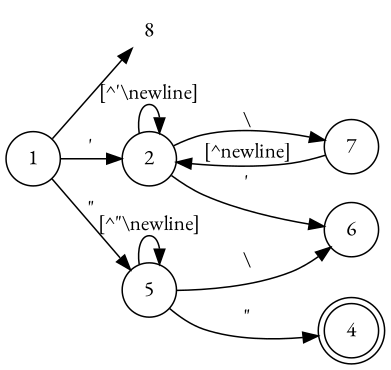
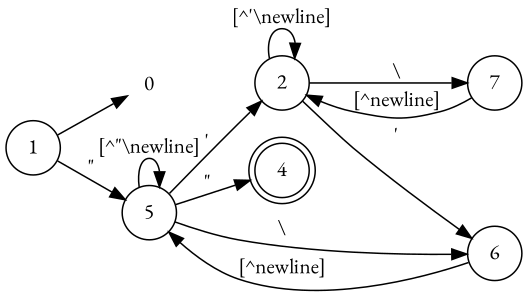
(149, 31) -> (149, 84)
(83, 159) -> (209, 153)
none -> (320, 290)
